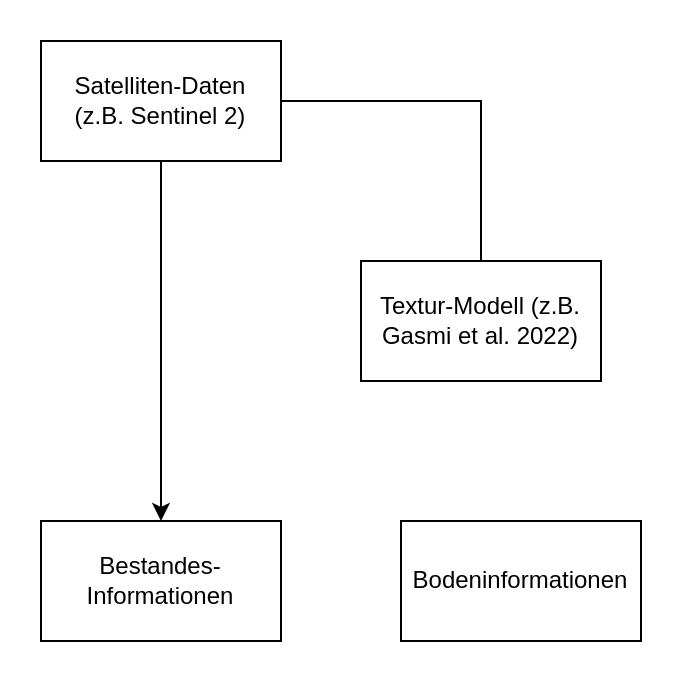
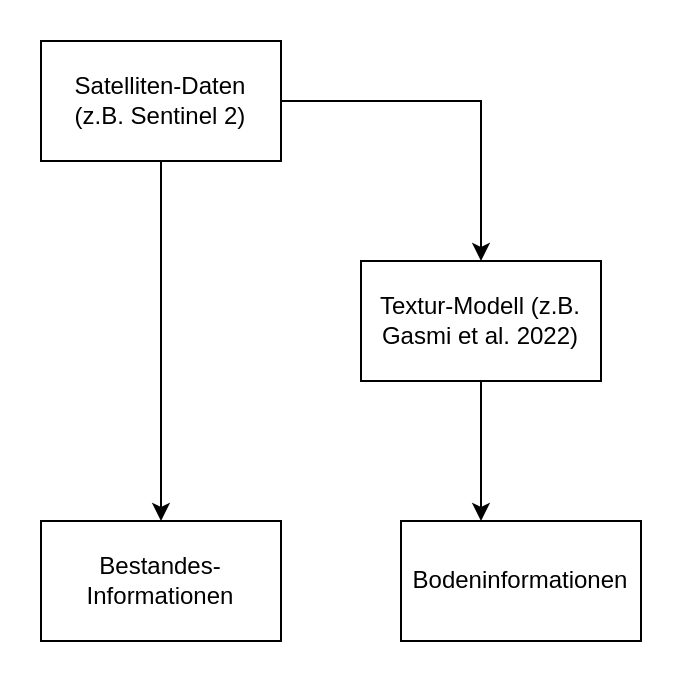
(481, 251) -> (481, 246)
none -> (481, 444)
